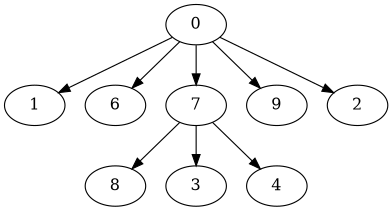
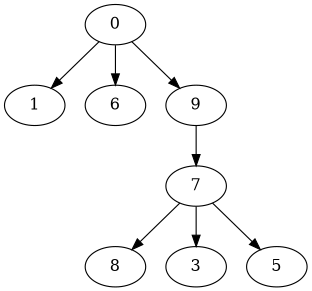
(196, 60) -> (196, 140)
(358, 105) -> none
(277, 186) -> (277, 267)
